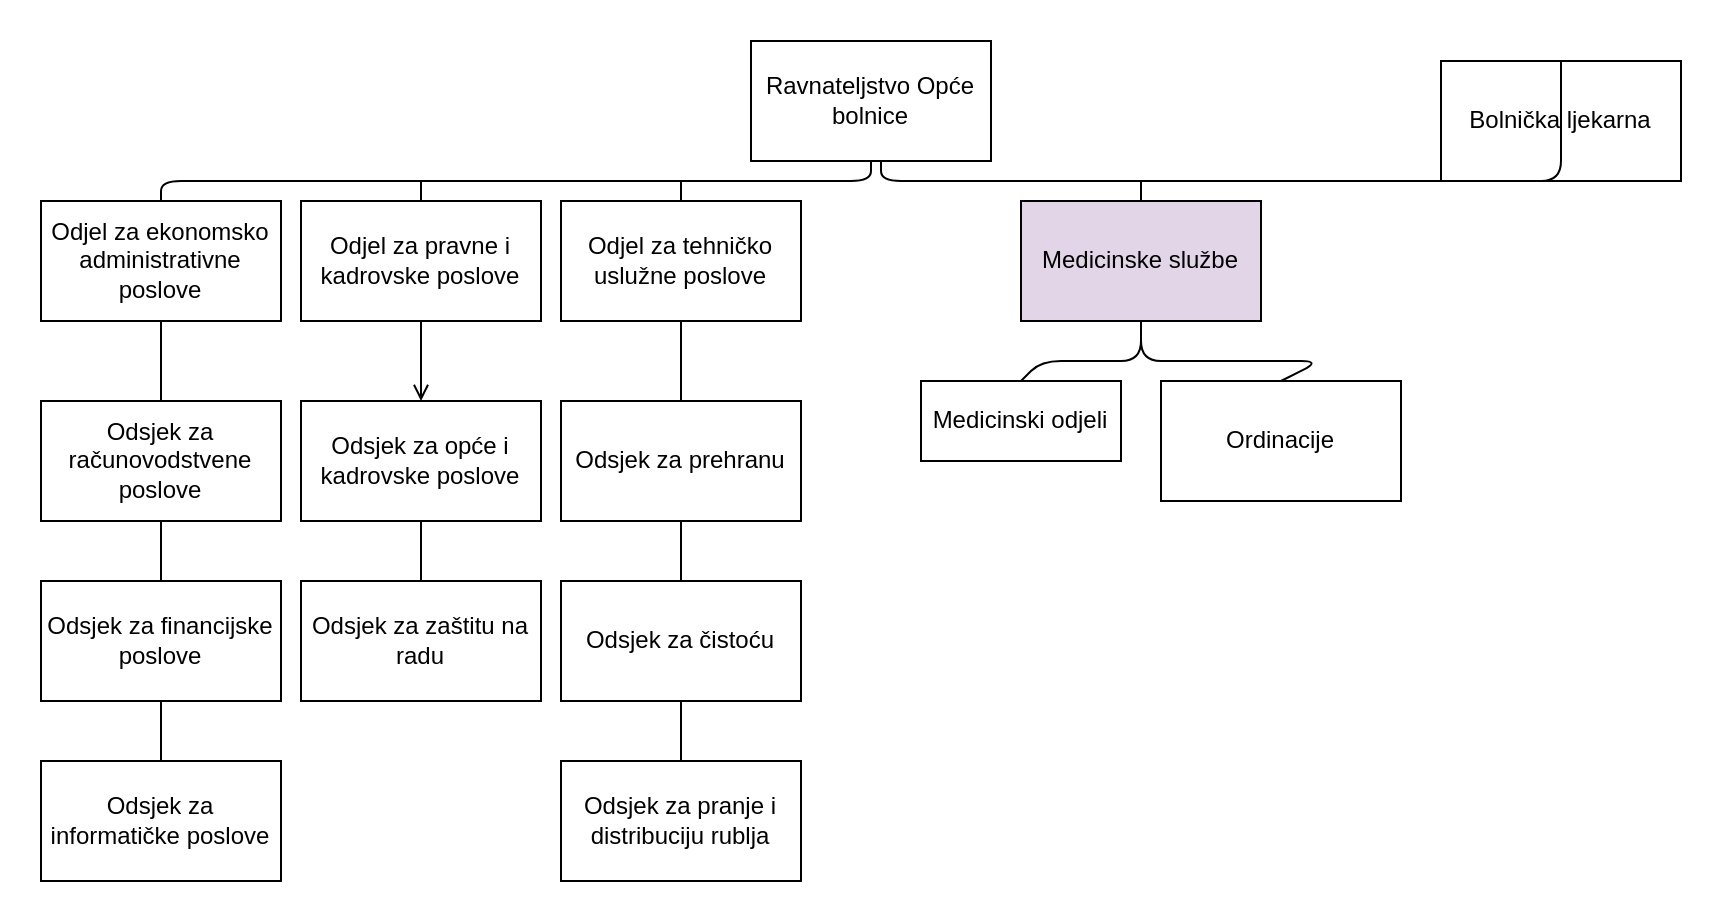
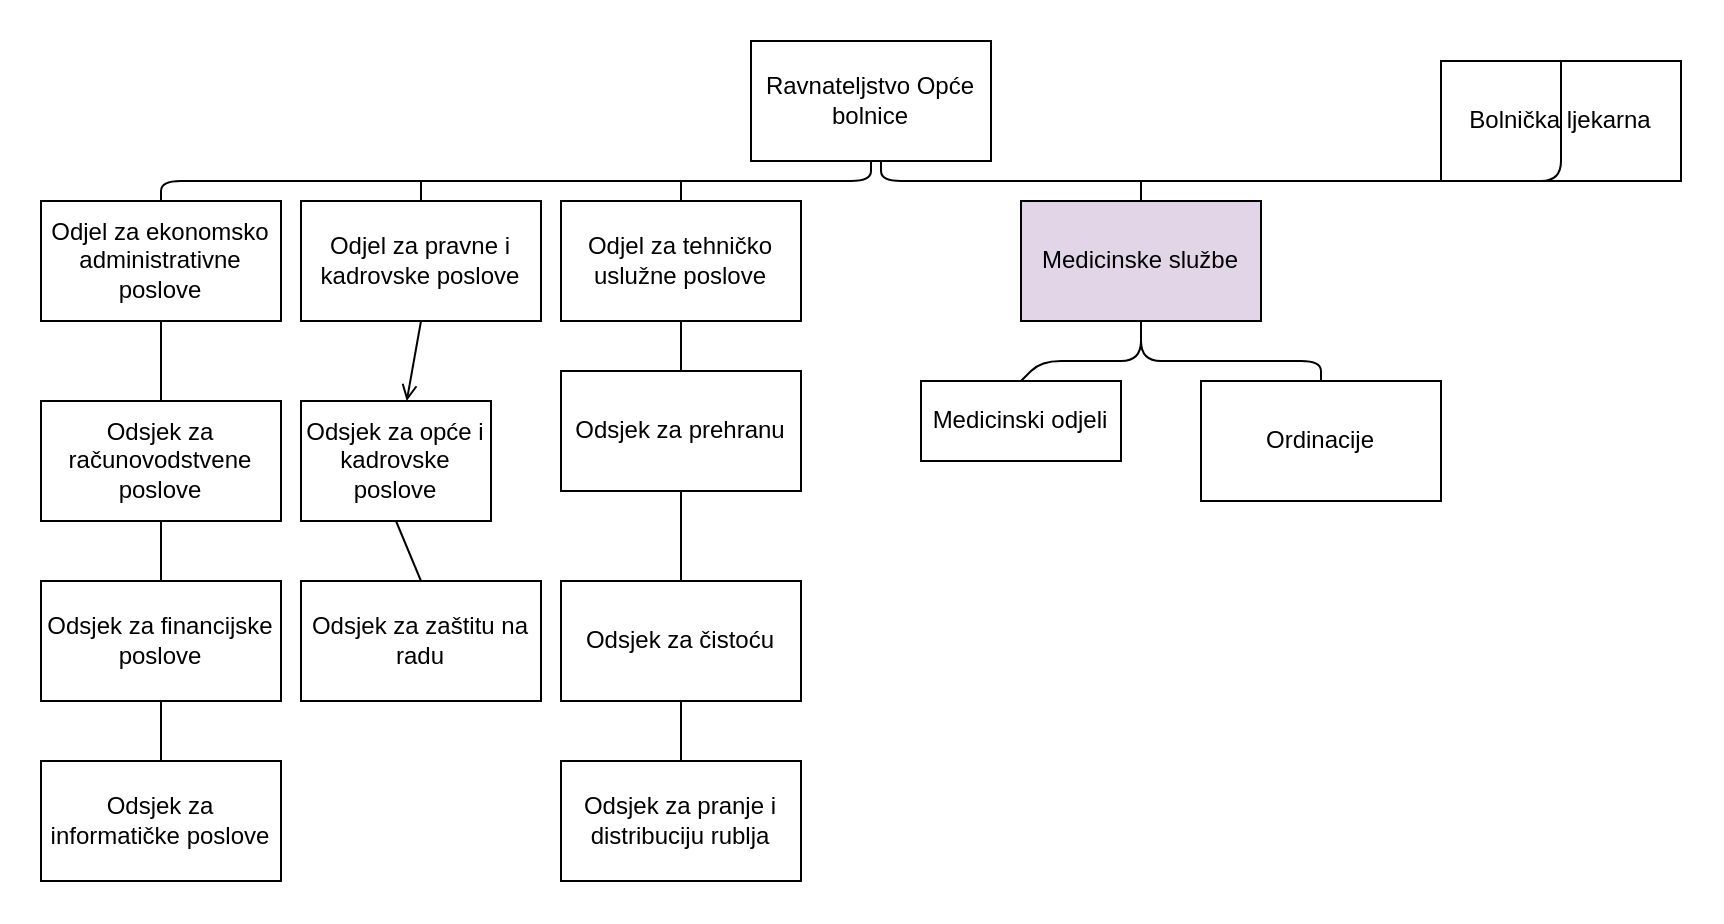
(1281, 441) -> (1321, 441)
(421, 461) -> (396, 461)
(681, 461) -> (681, 431)
